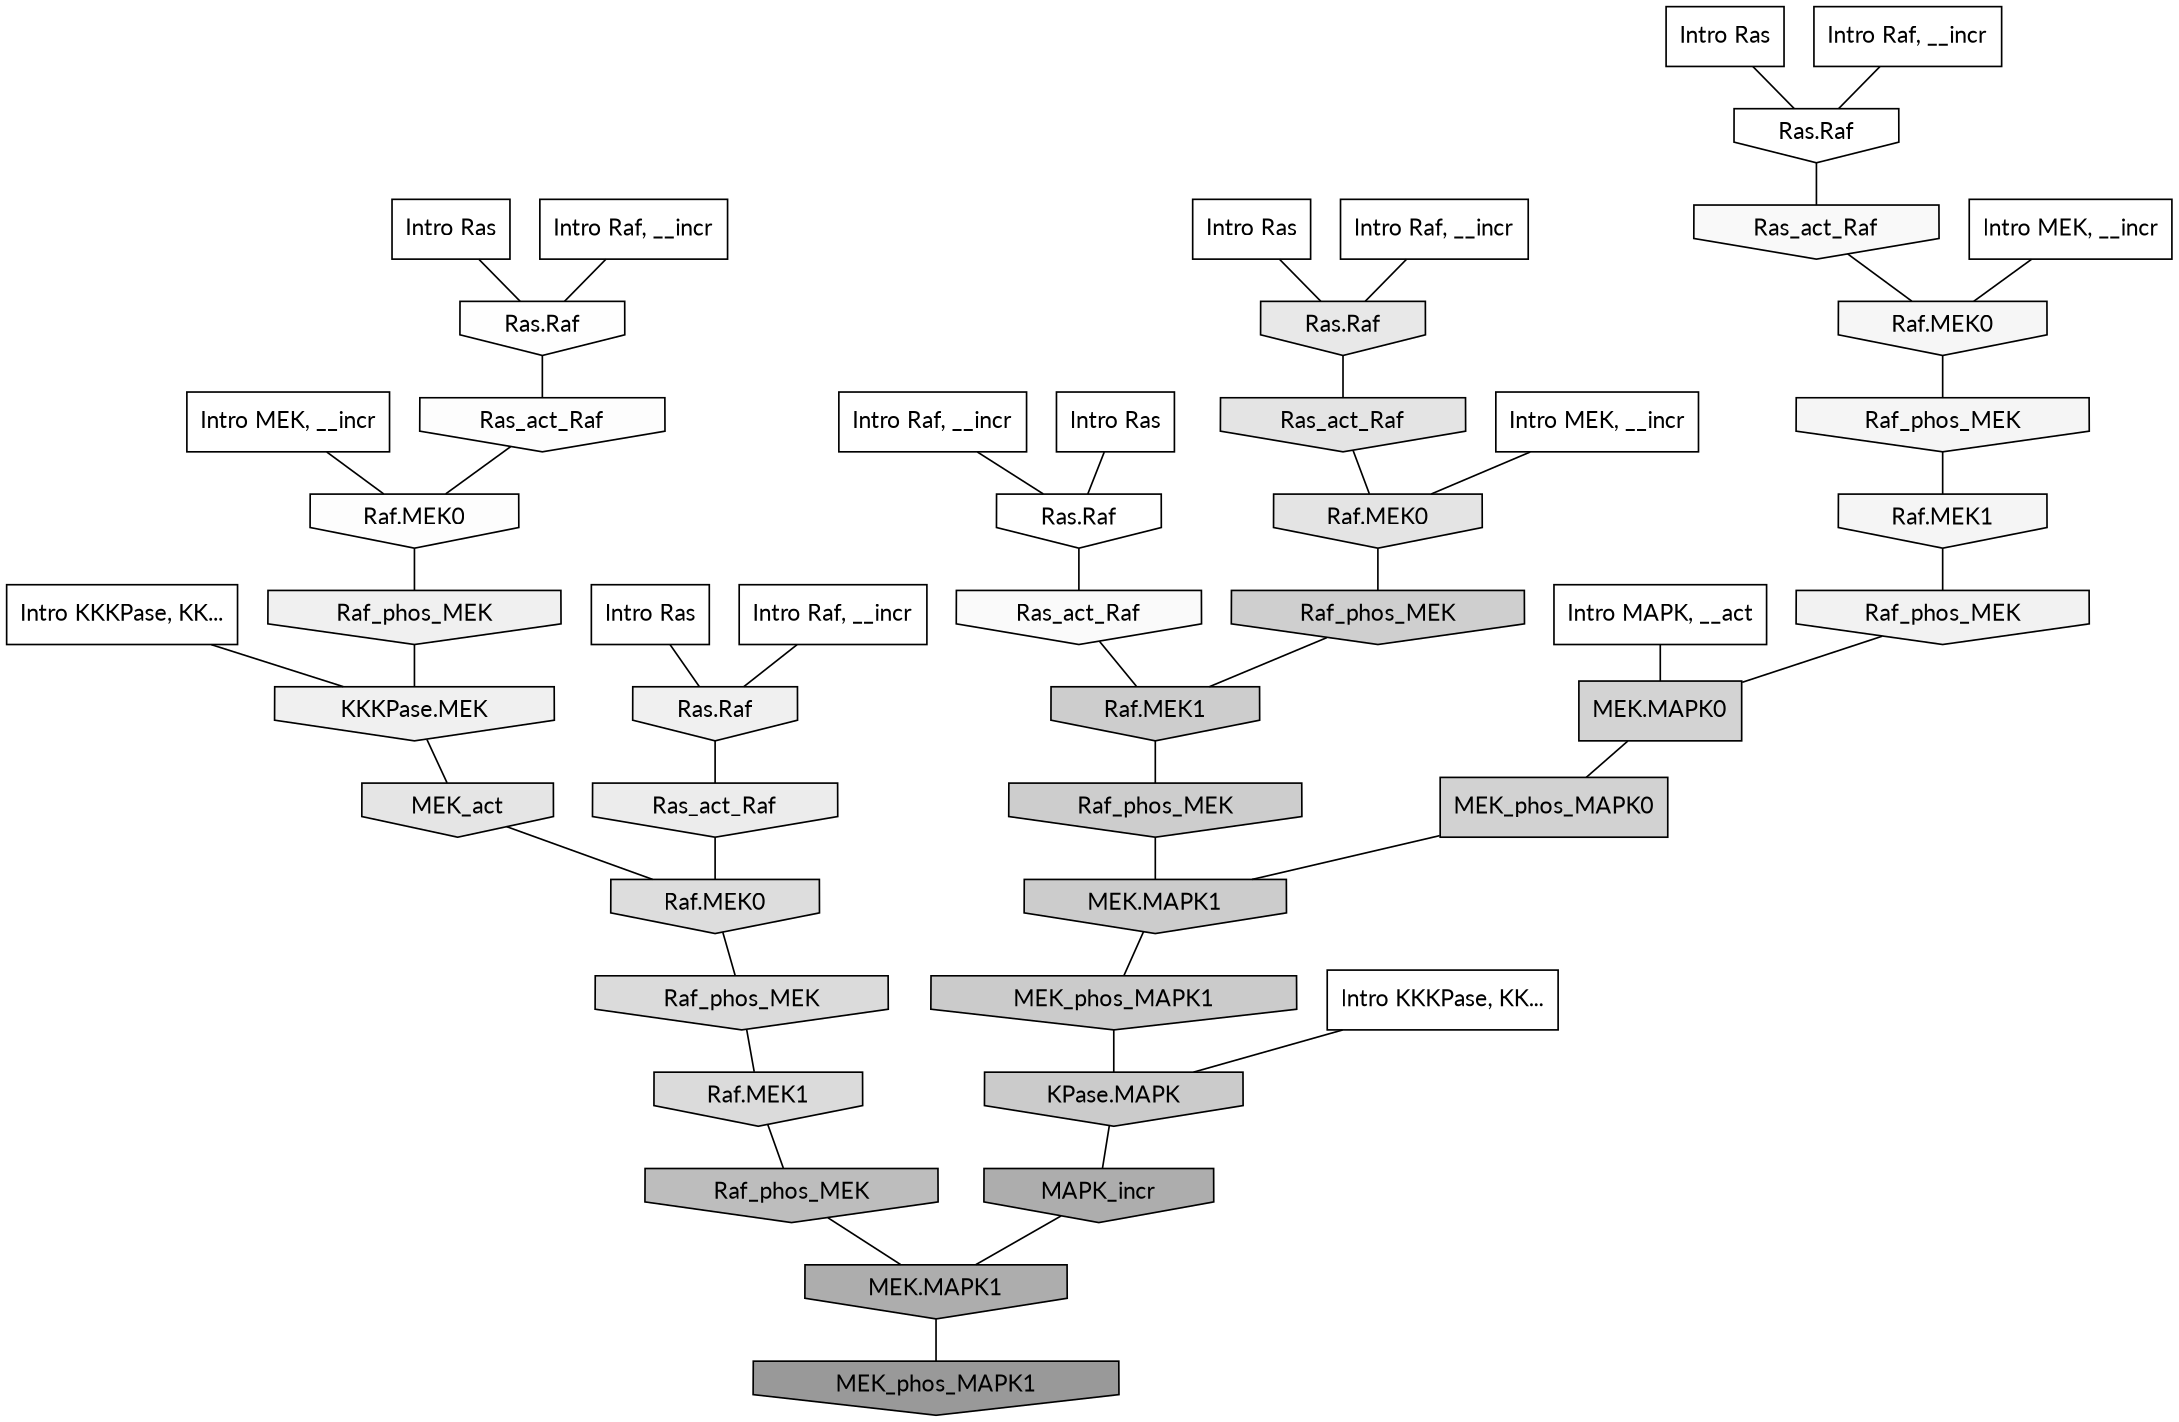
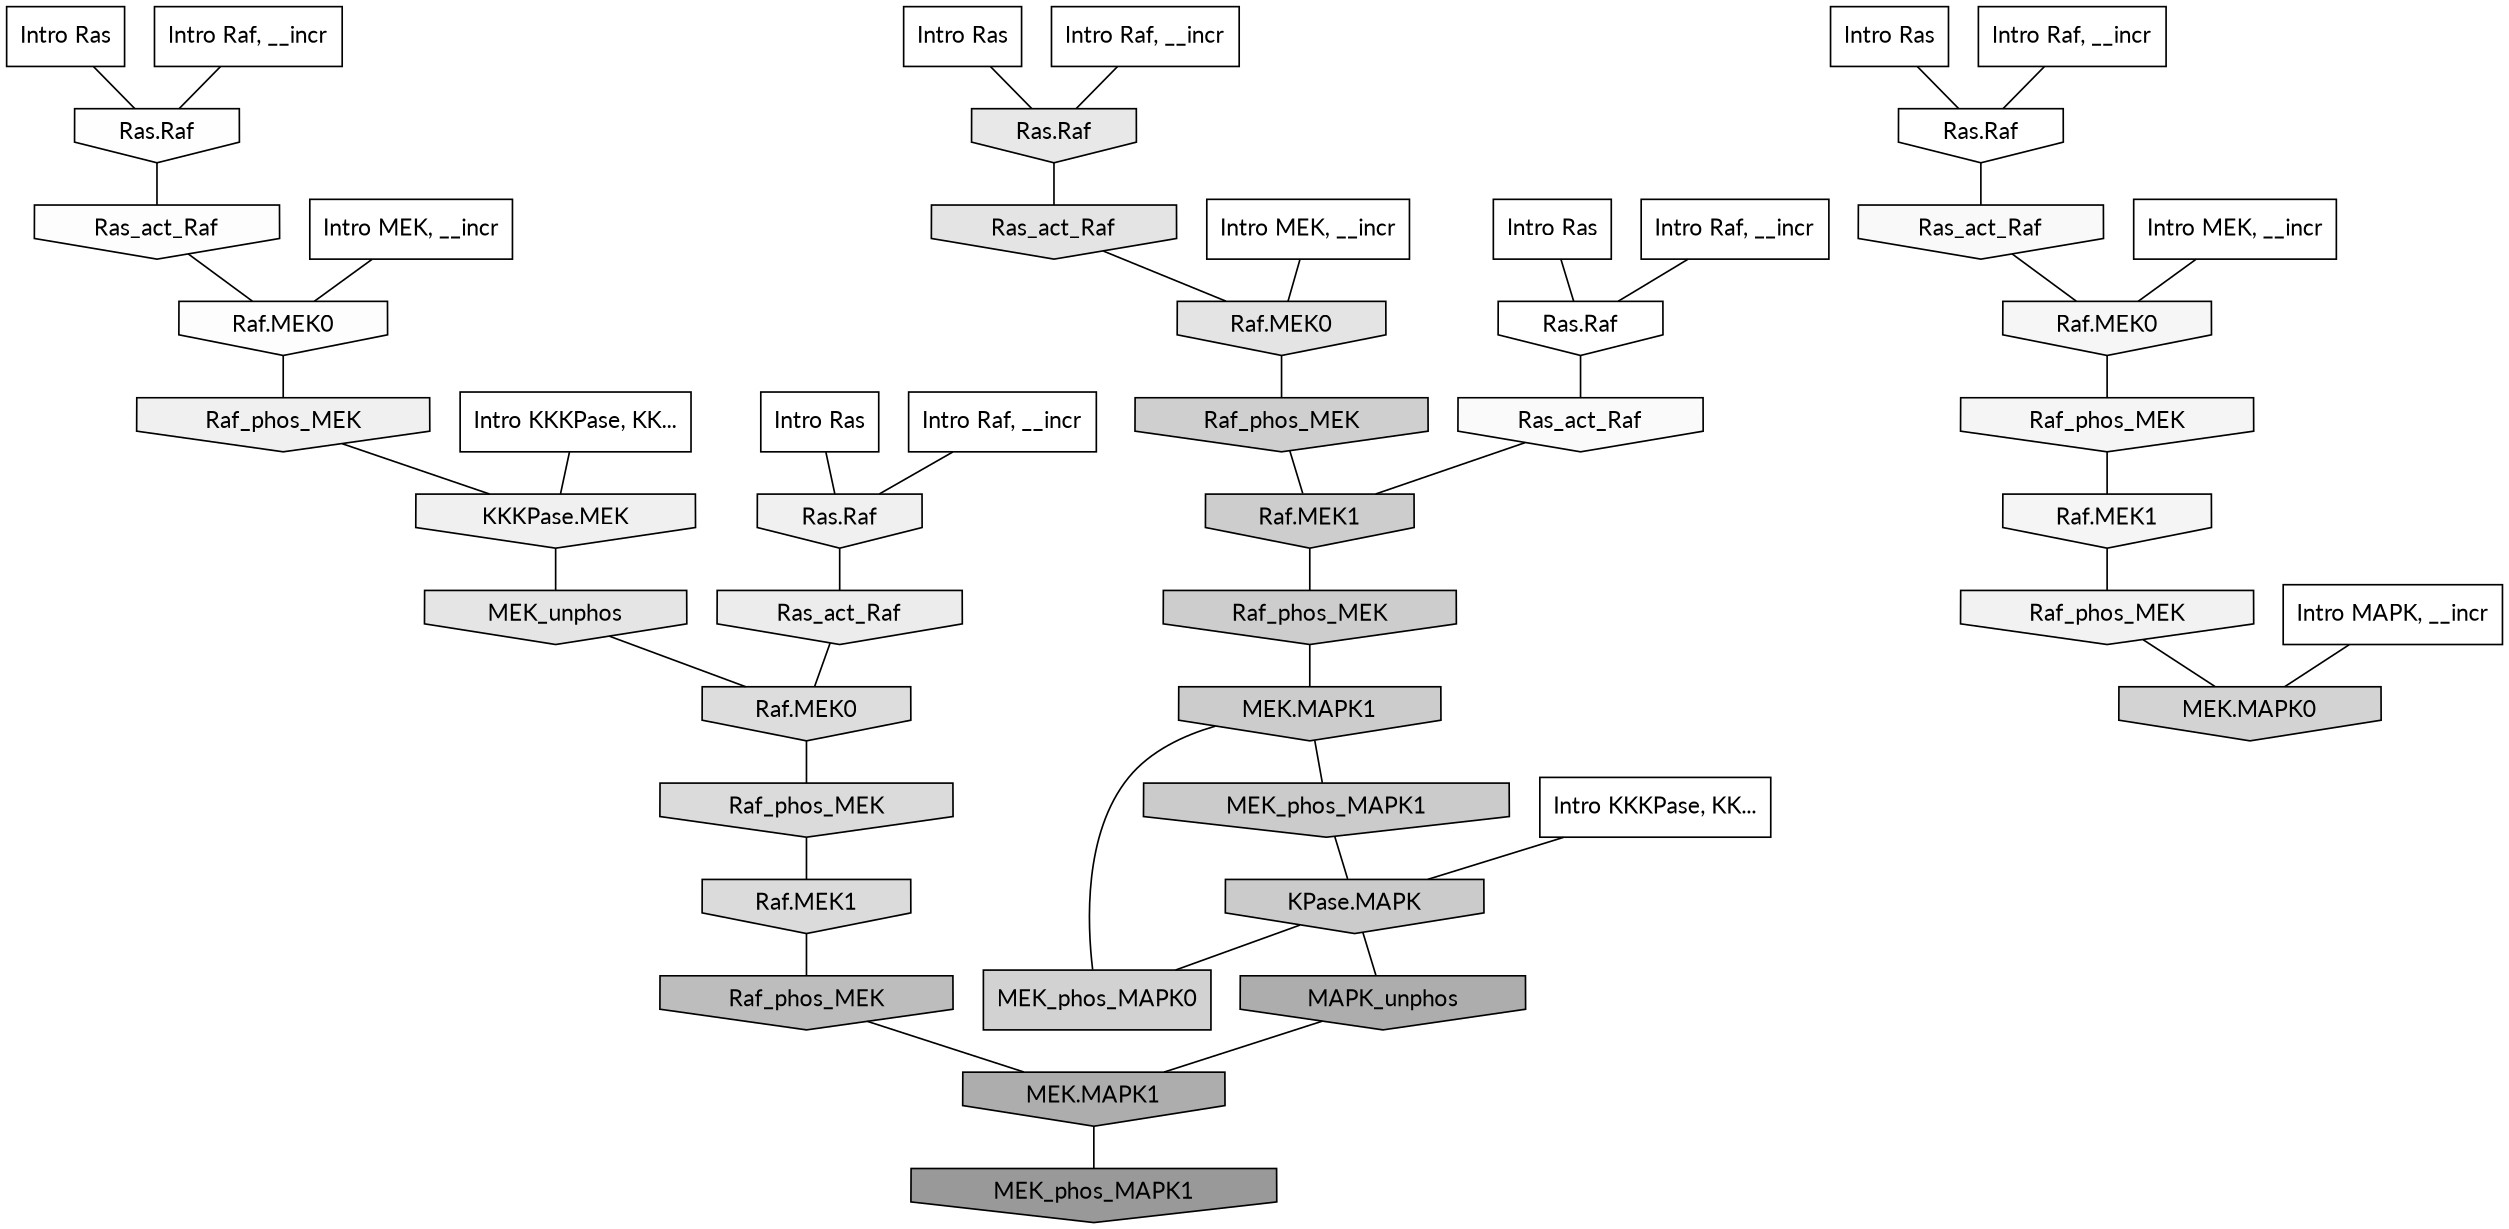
(1660, 615) -> (2393, 615)
(1660, 711) -> (2250, 711)
(1607, 759) -> (1238, 948)
(458, 807) -> (556, 615)
(1099, 1193) -> (1383, 1000)
